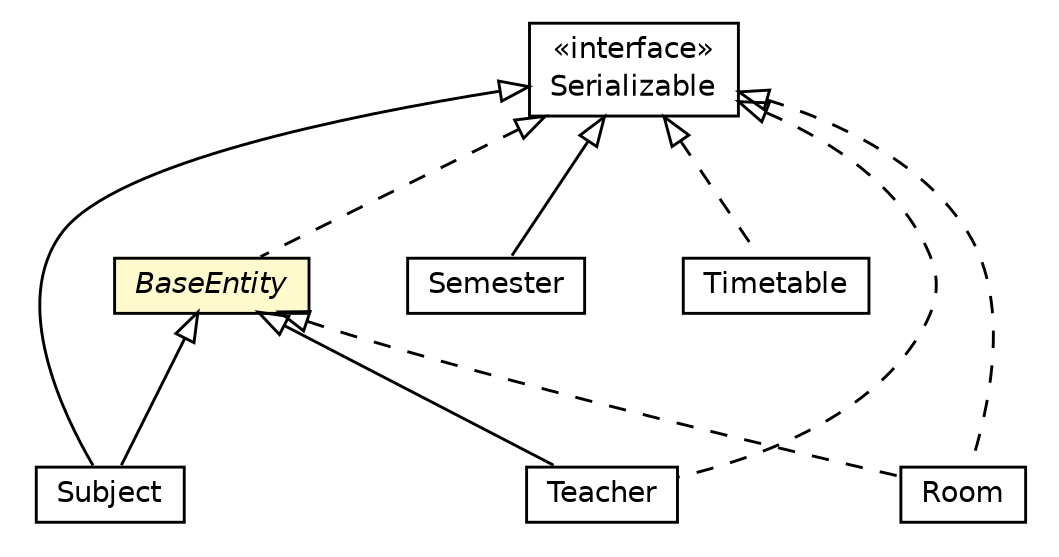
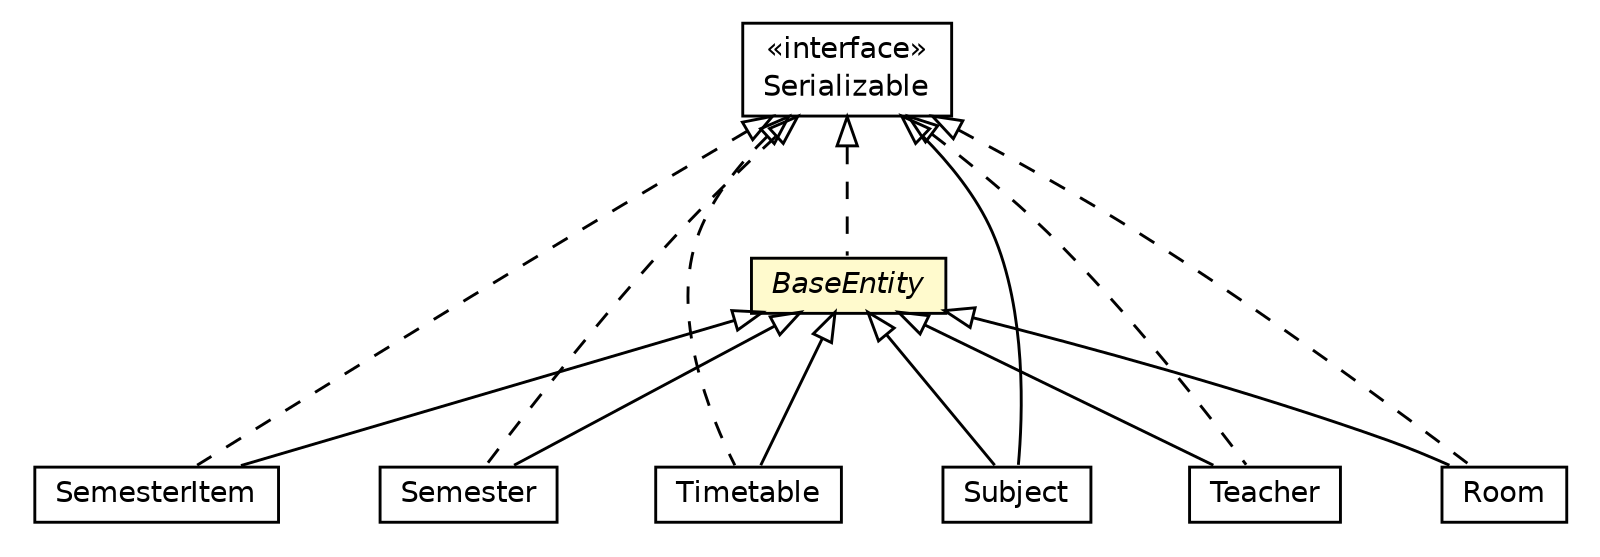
(550, 198) -> (623, 294)
none -> (644, 396)
none -> (792, 402)
(602, 404) -> (1214, 384)
none -> (157, 493)
